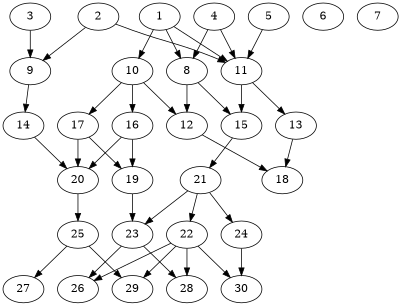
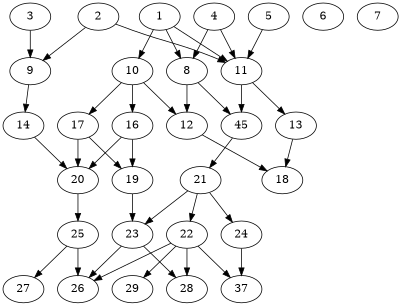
(241, 126) -> (241, 126)
(102, 259) -> (78, 258)
(241, 289) -> (241, 289)
